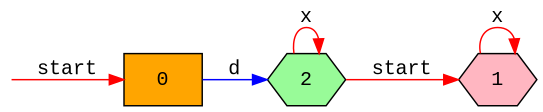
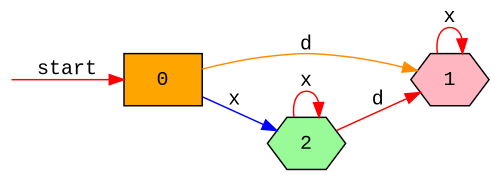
none -> (303, 54)
(235, 69) -> (235, 99)
(402, 69) -> (378, 99)
